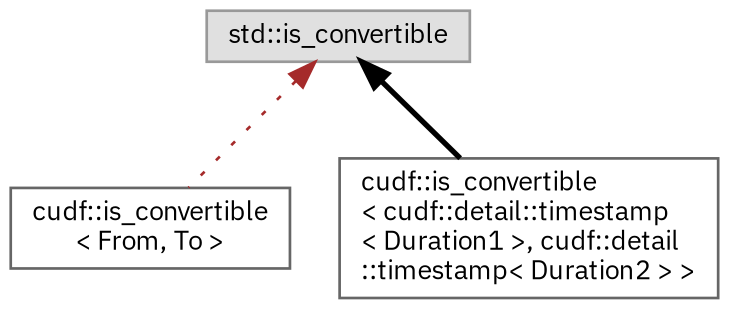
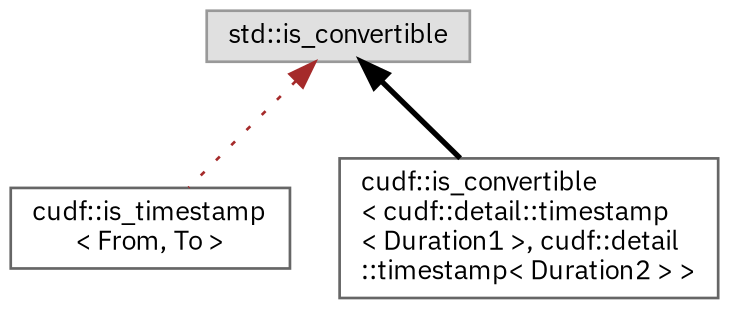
(150, 228) -> (150, 228)
